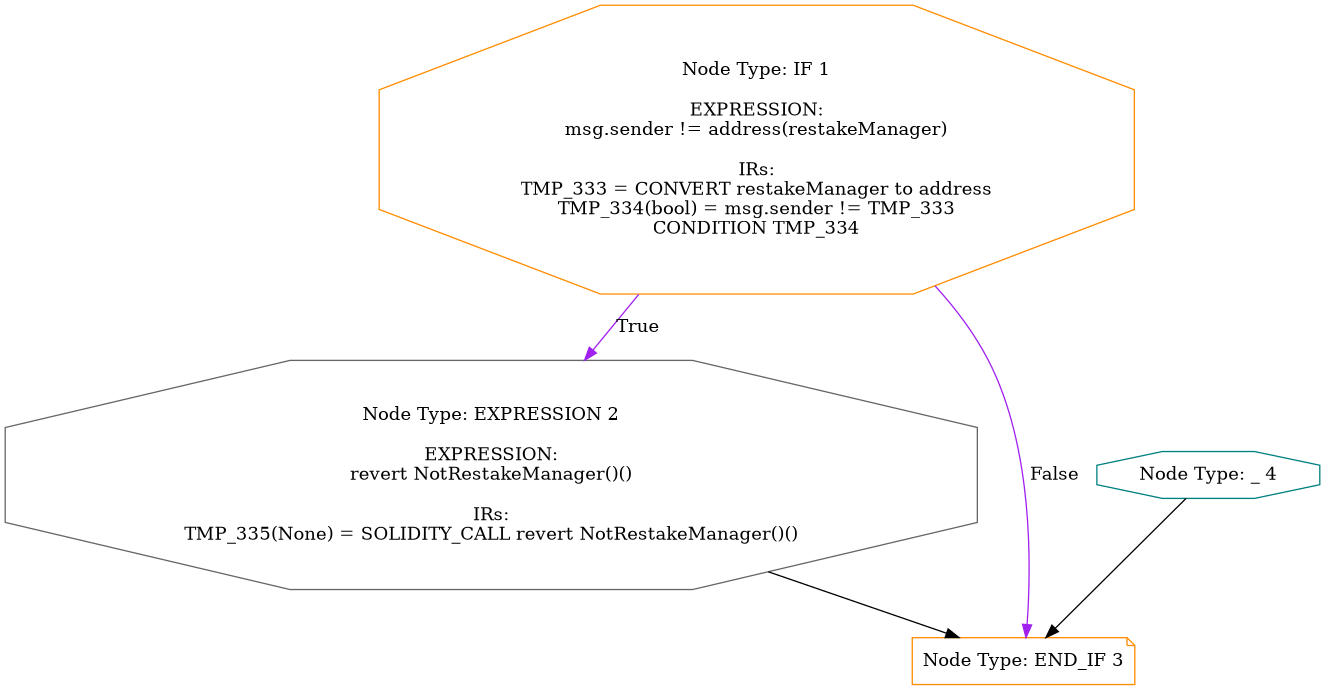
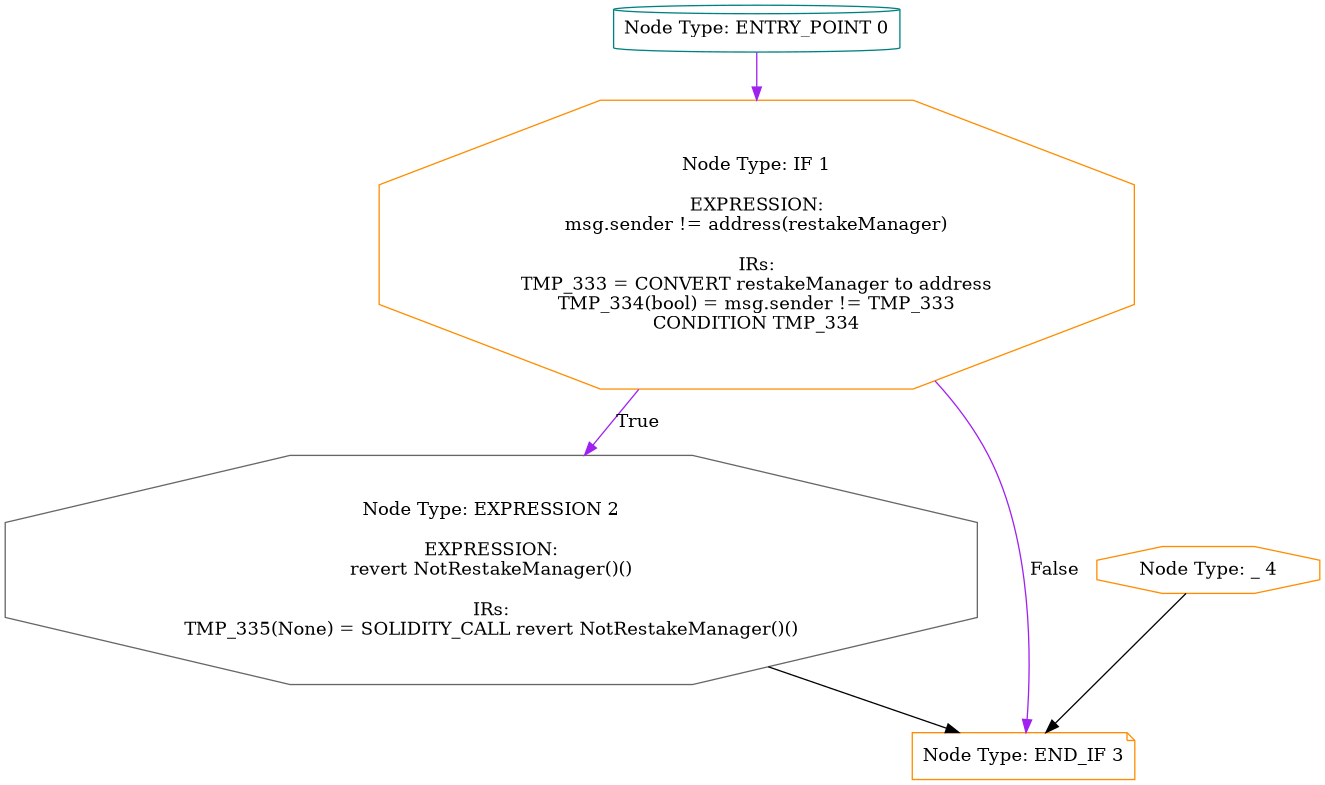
none -> (757, 29)
(1208, 475) -> (1208, 570)
